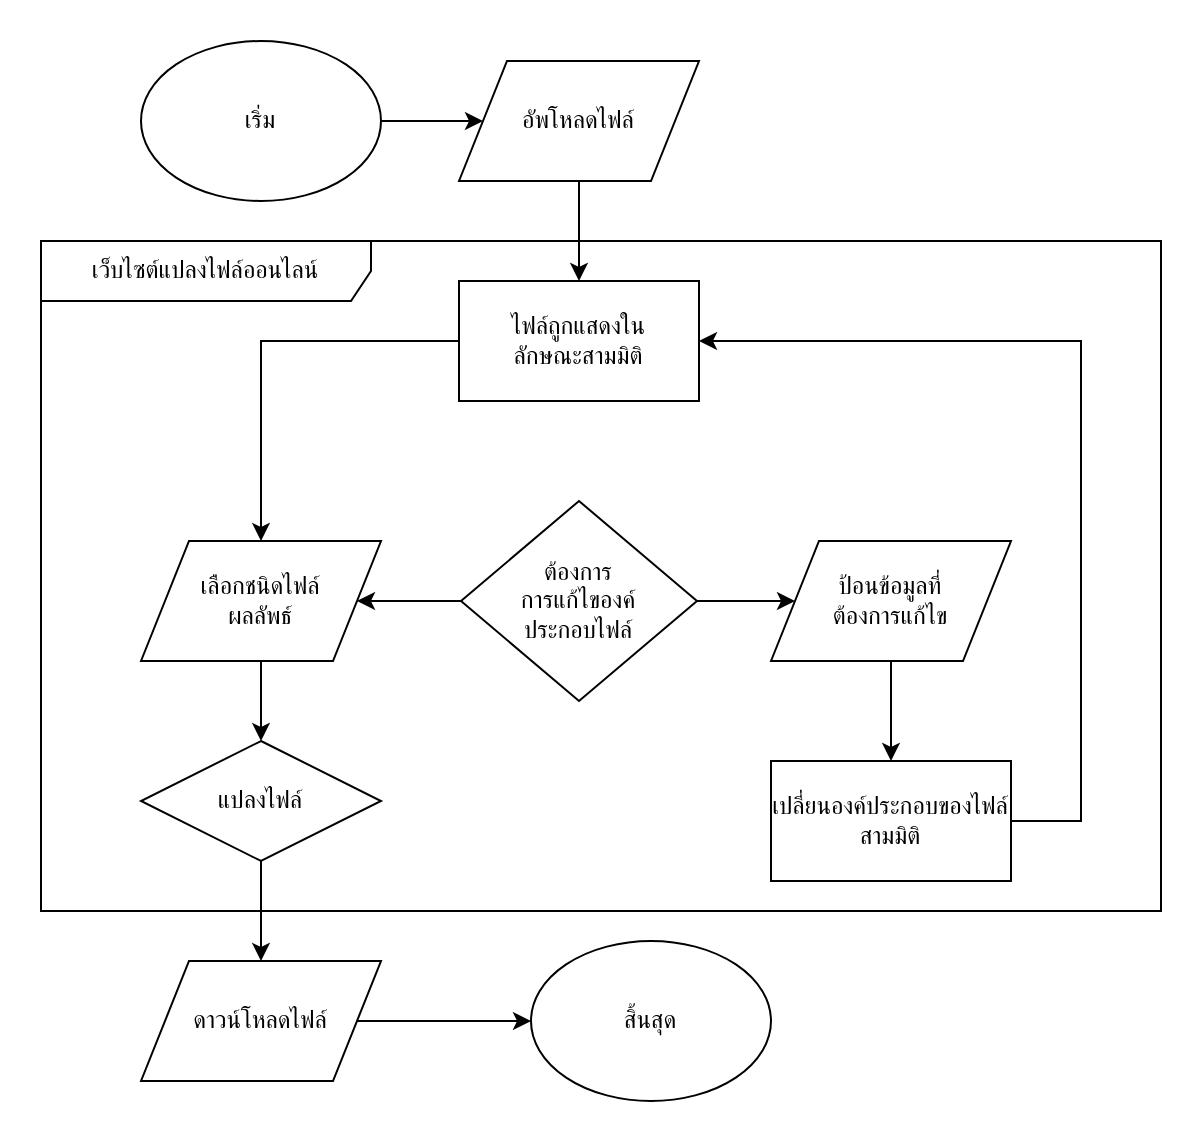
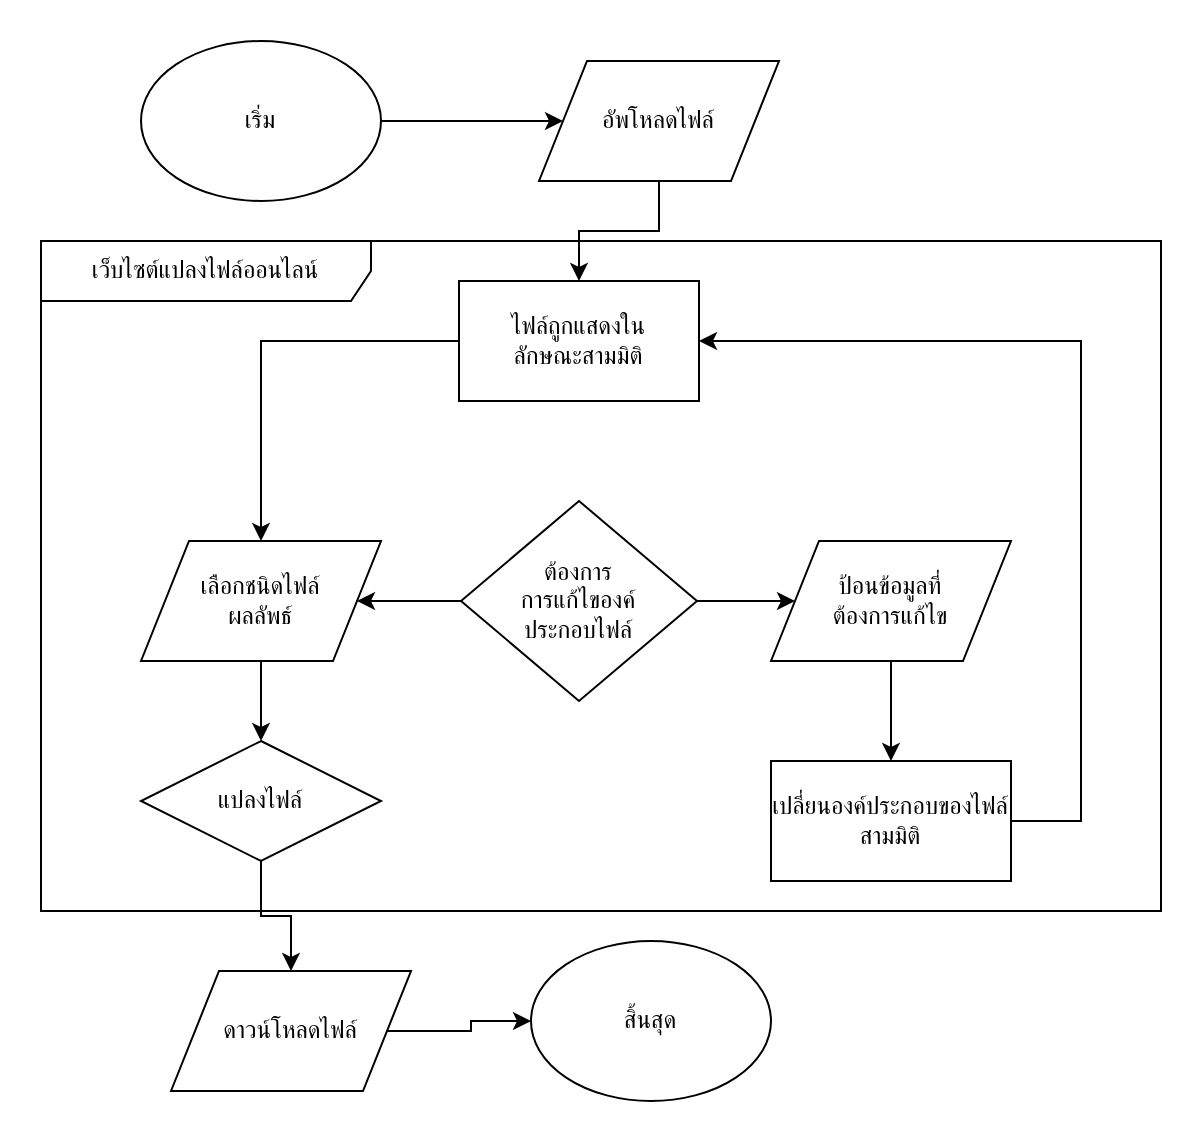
(579, 121) -> (659, 121)
(261, 1021) -> (291, 1031)
